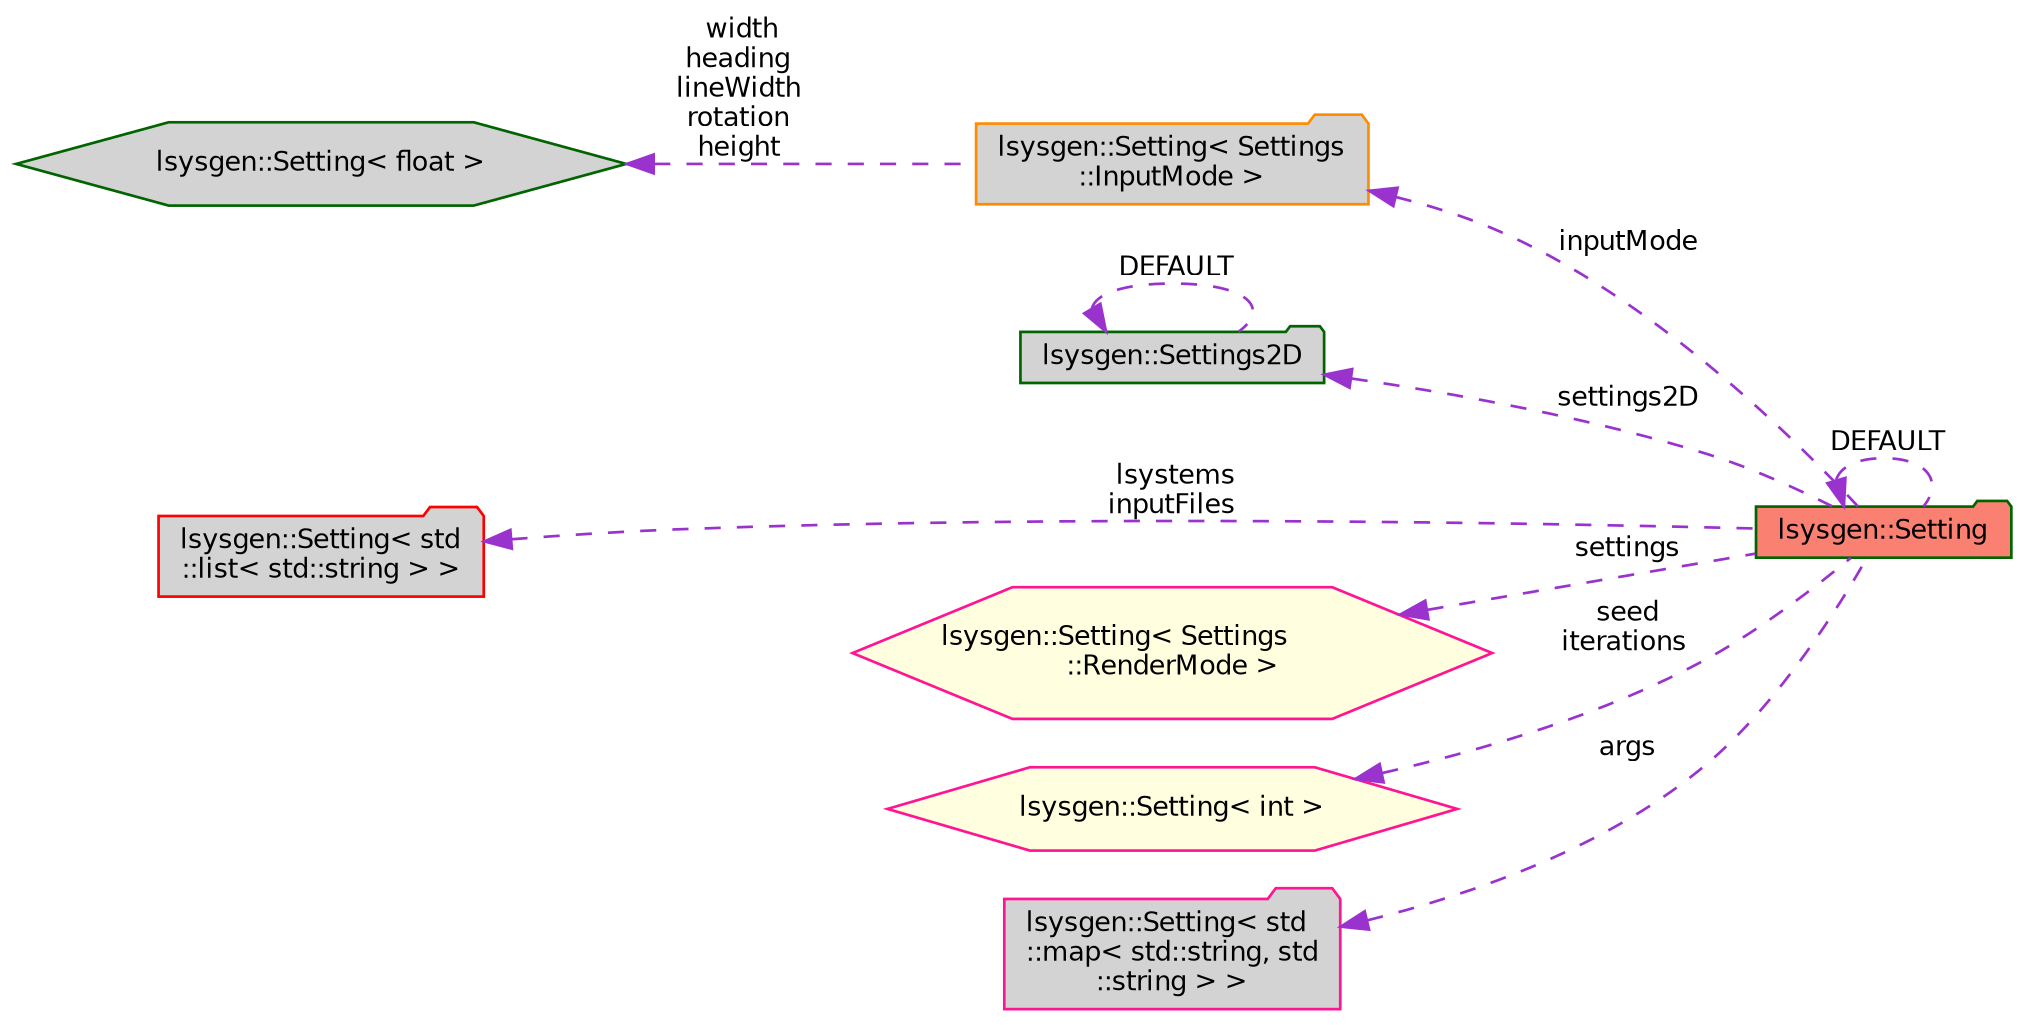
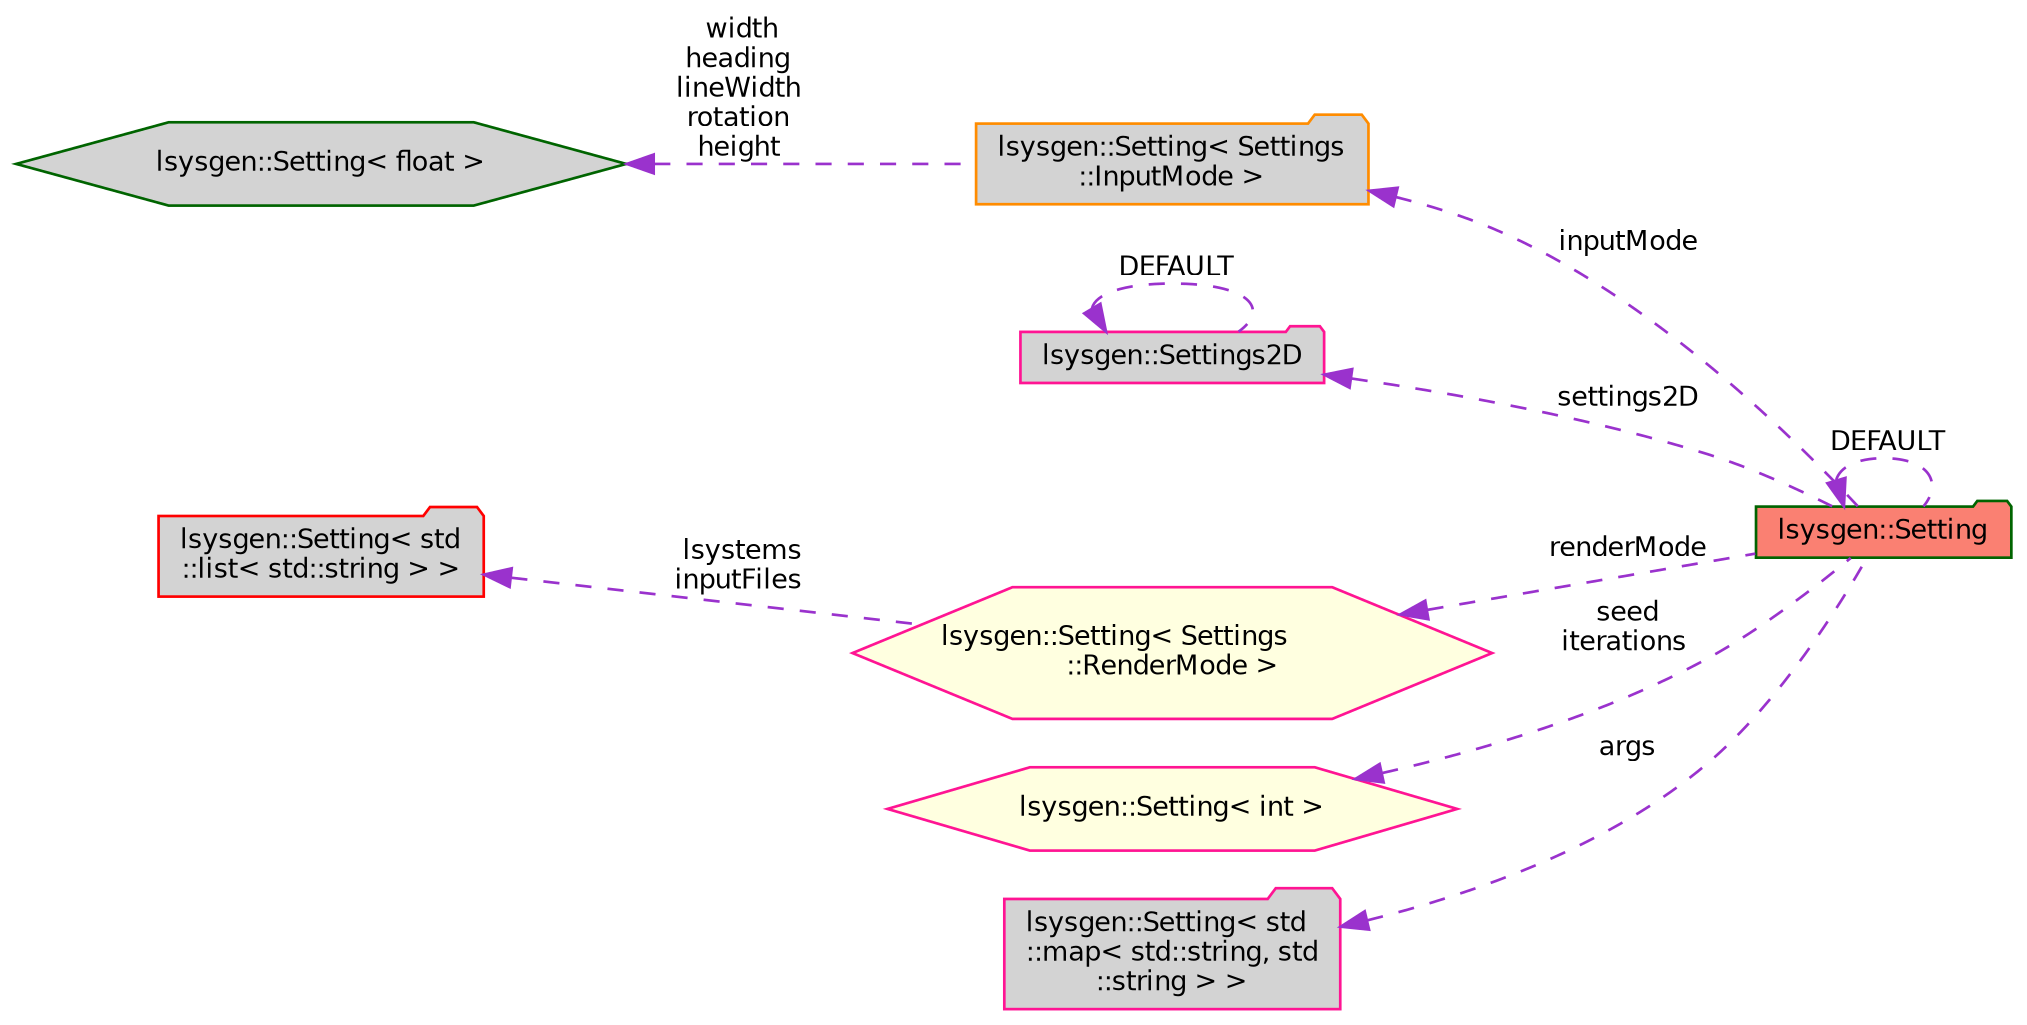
(1172, 357) -> (1172, 357)
(1133, 521) -> (716, 601)
(1624, 550) -> (1624, 550)
